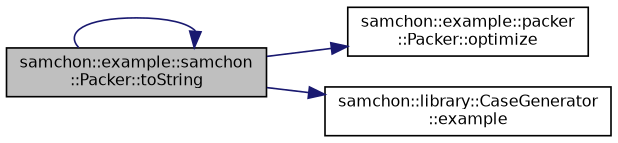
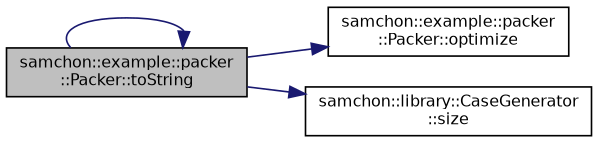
(136, 72) -> (127, 72)
(468, 111) -> (448, 111)
